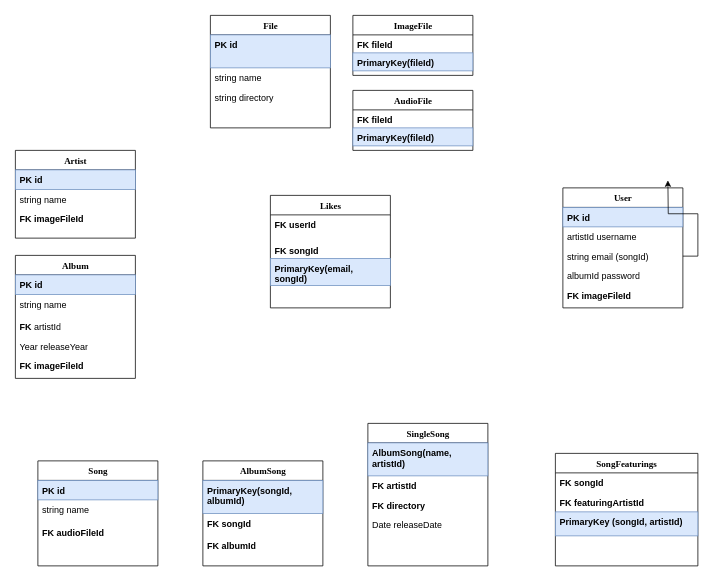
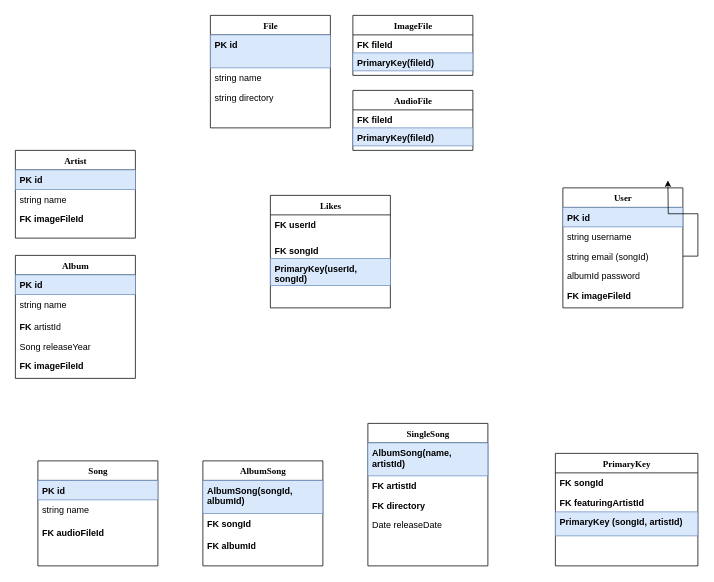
(608, 238) -> (603, 238)
(331, 274) -> (331, 274)
(58, 347) -> (58, 347)
(627, 464) -> (627, 464)
(264, 496) -> (264, 496)
